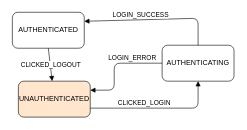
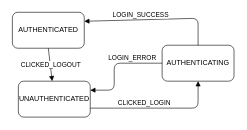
(54, 99) -> (54, 99)
